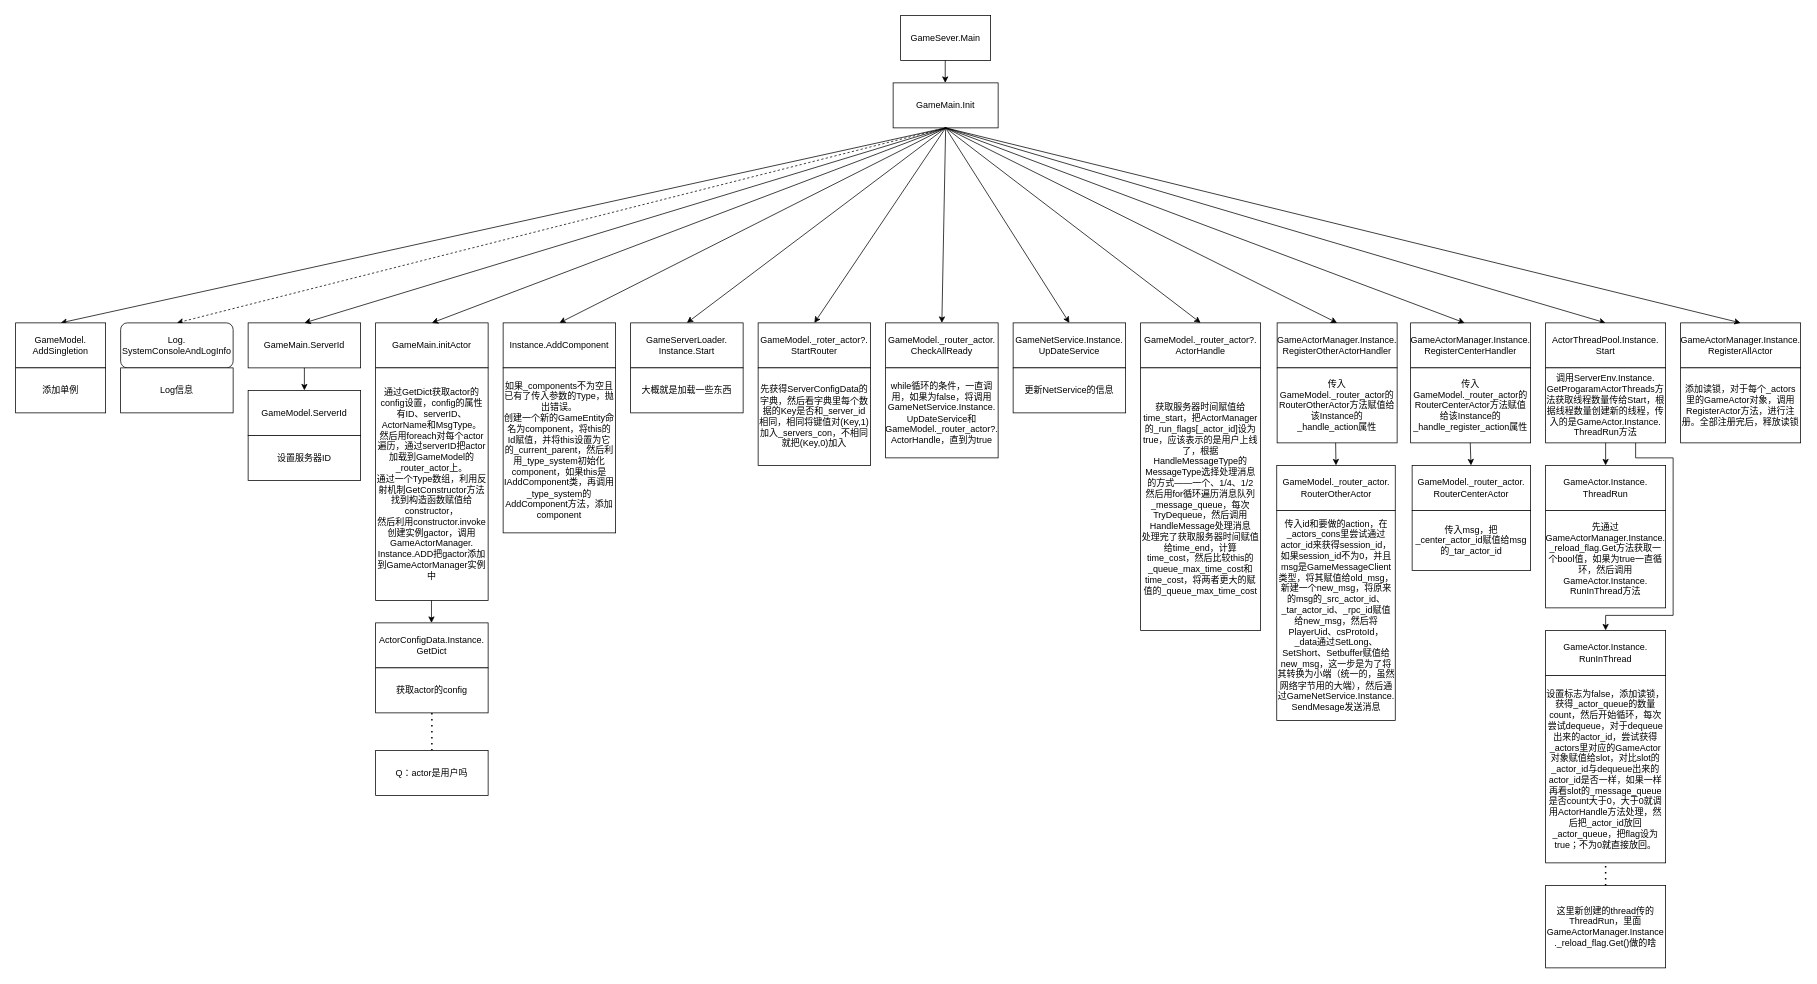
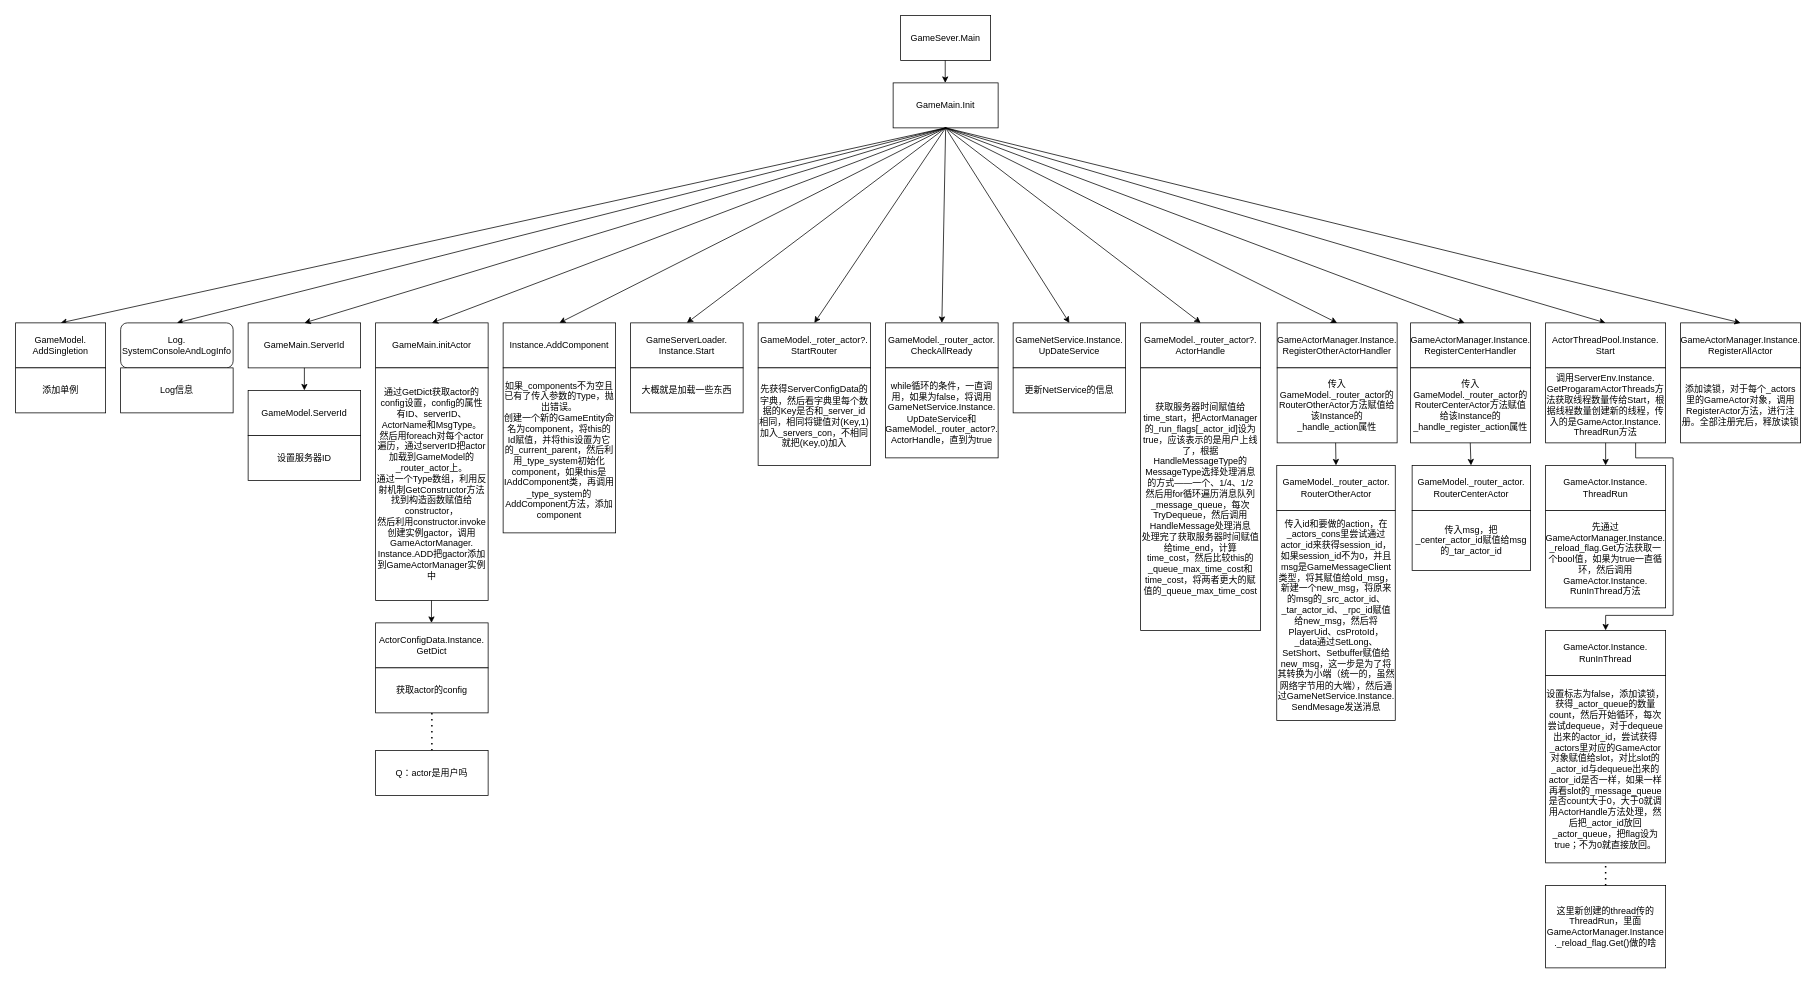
(547, 229) -> (547, 229)
